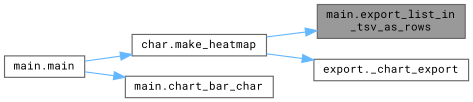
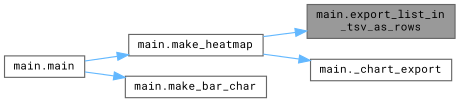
(199, 45) -> (196, 45)
(391, 70) -> (381, 70)
(199, 87) -> (196, 87)
